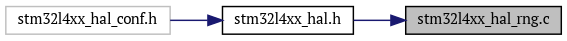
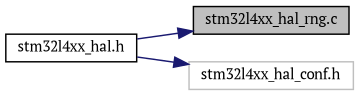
(189, 20) -> (156, 60)
